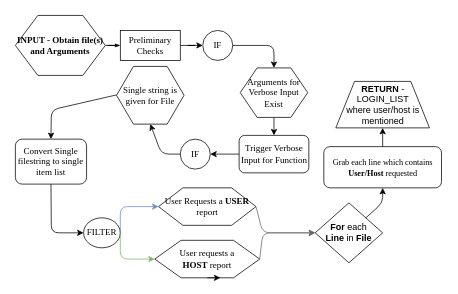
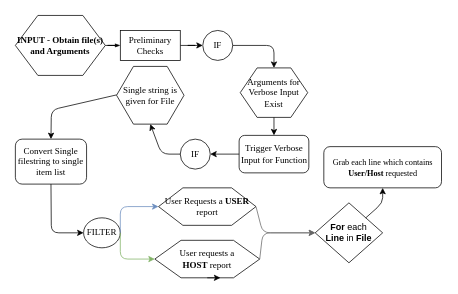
(383, 105) -> none
(383, 140) -> none
